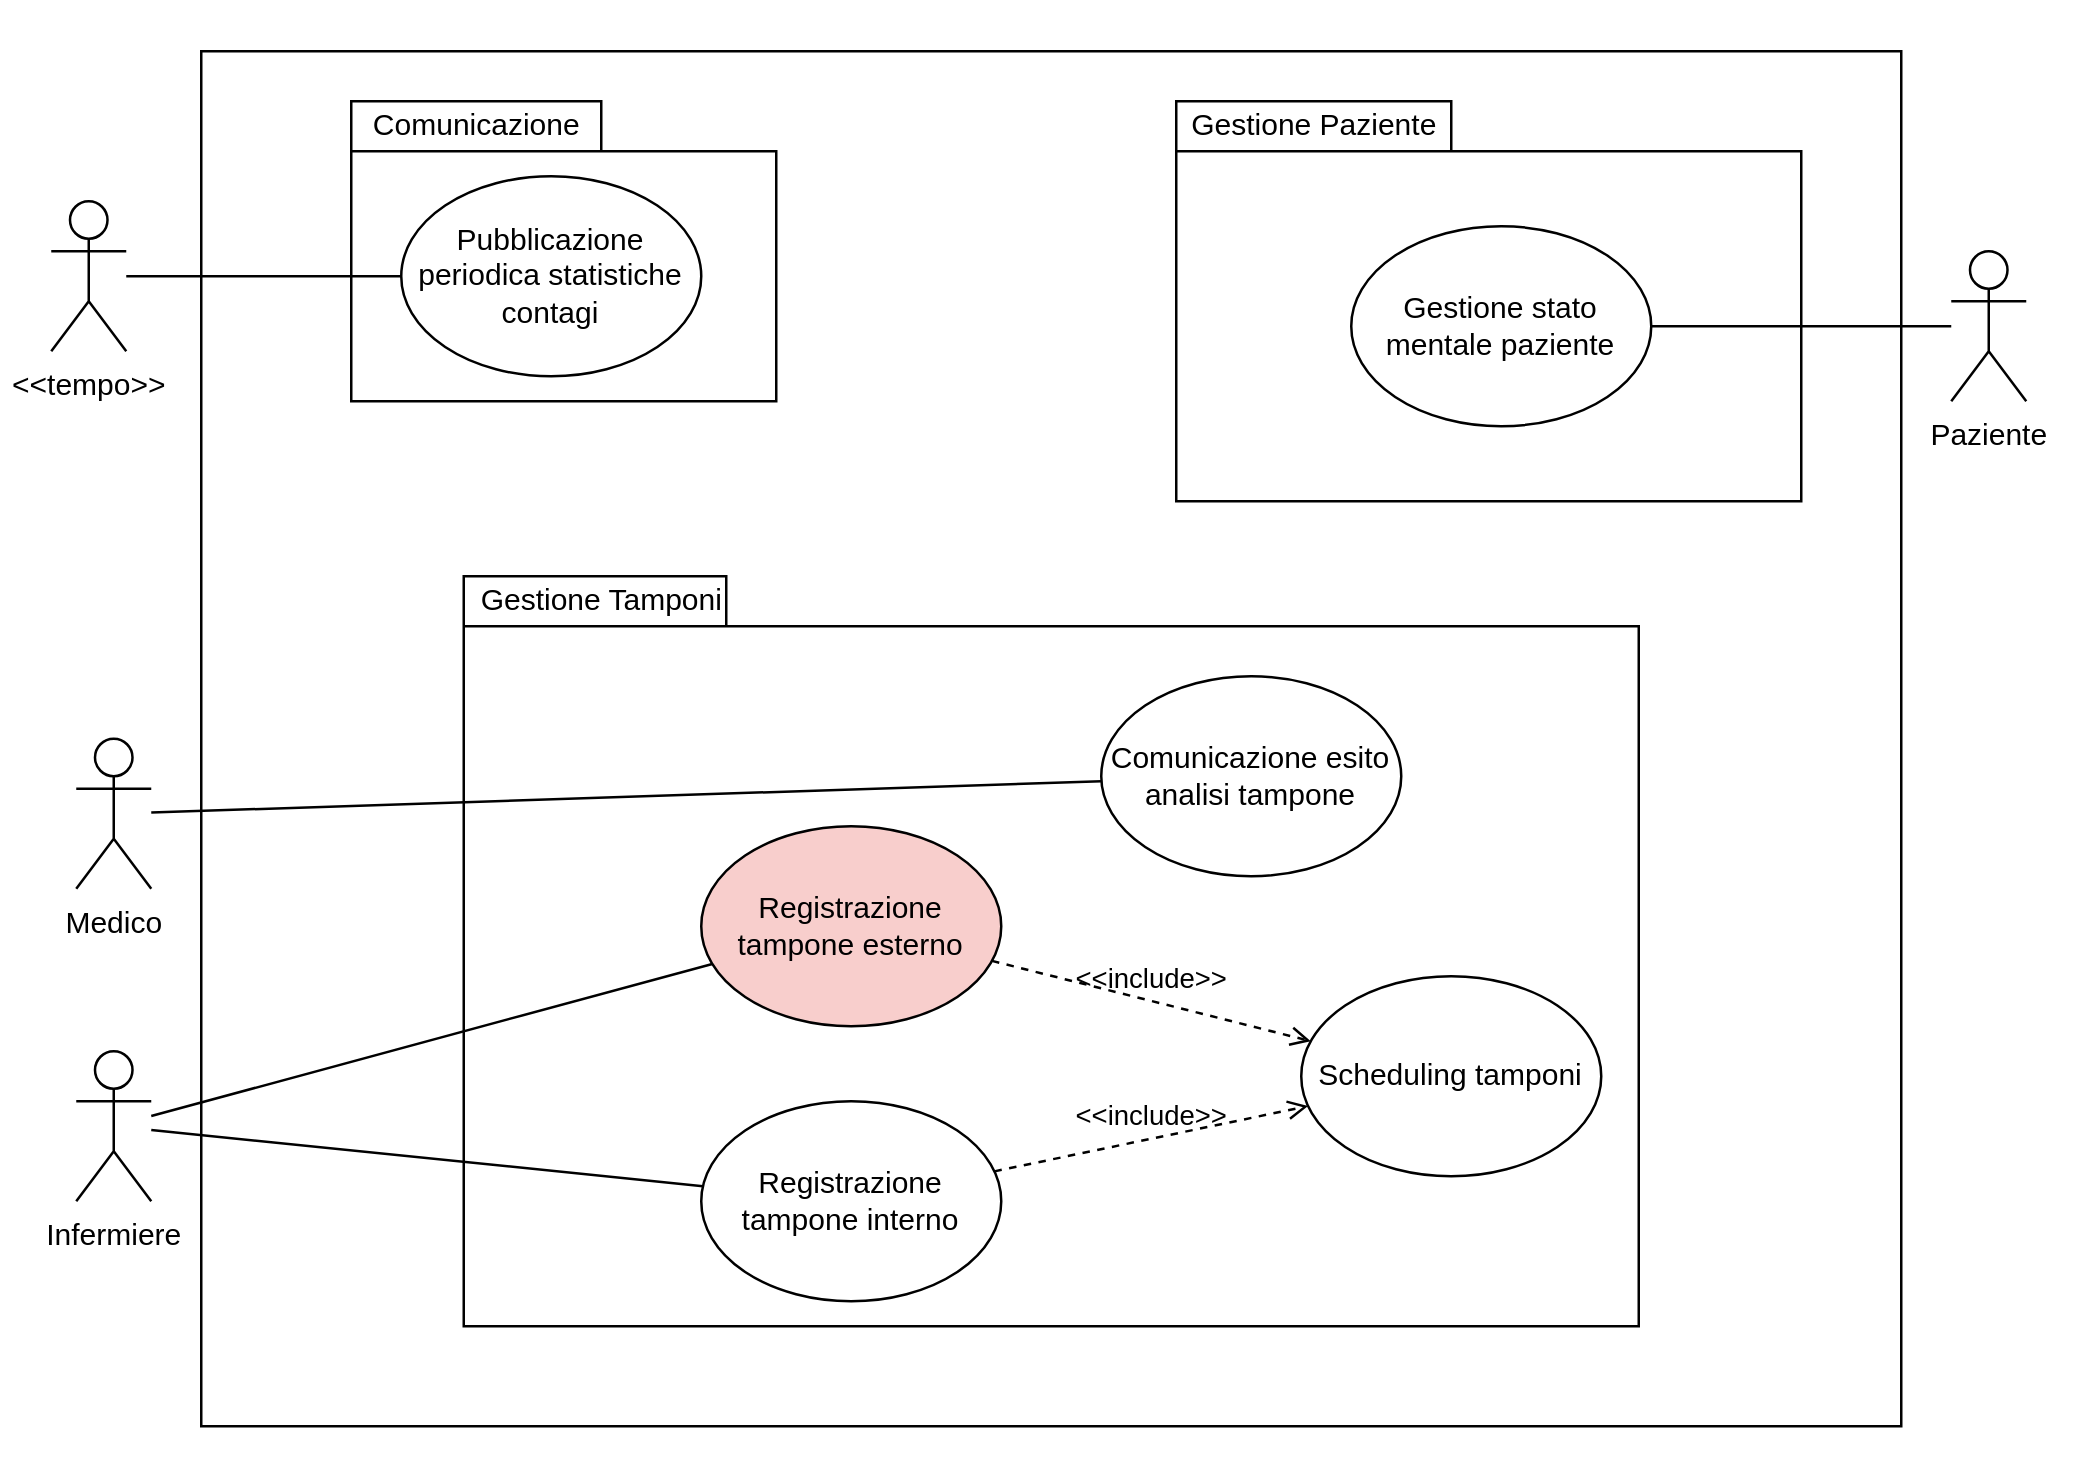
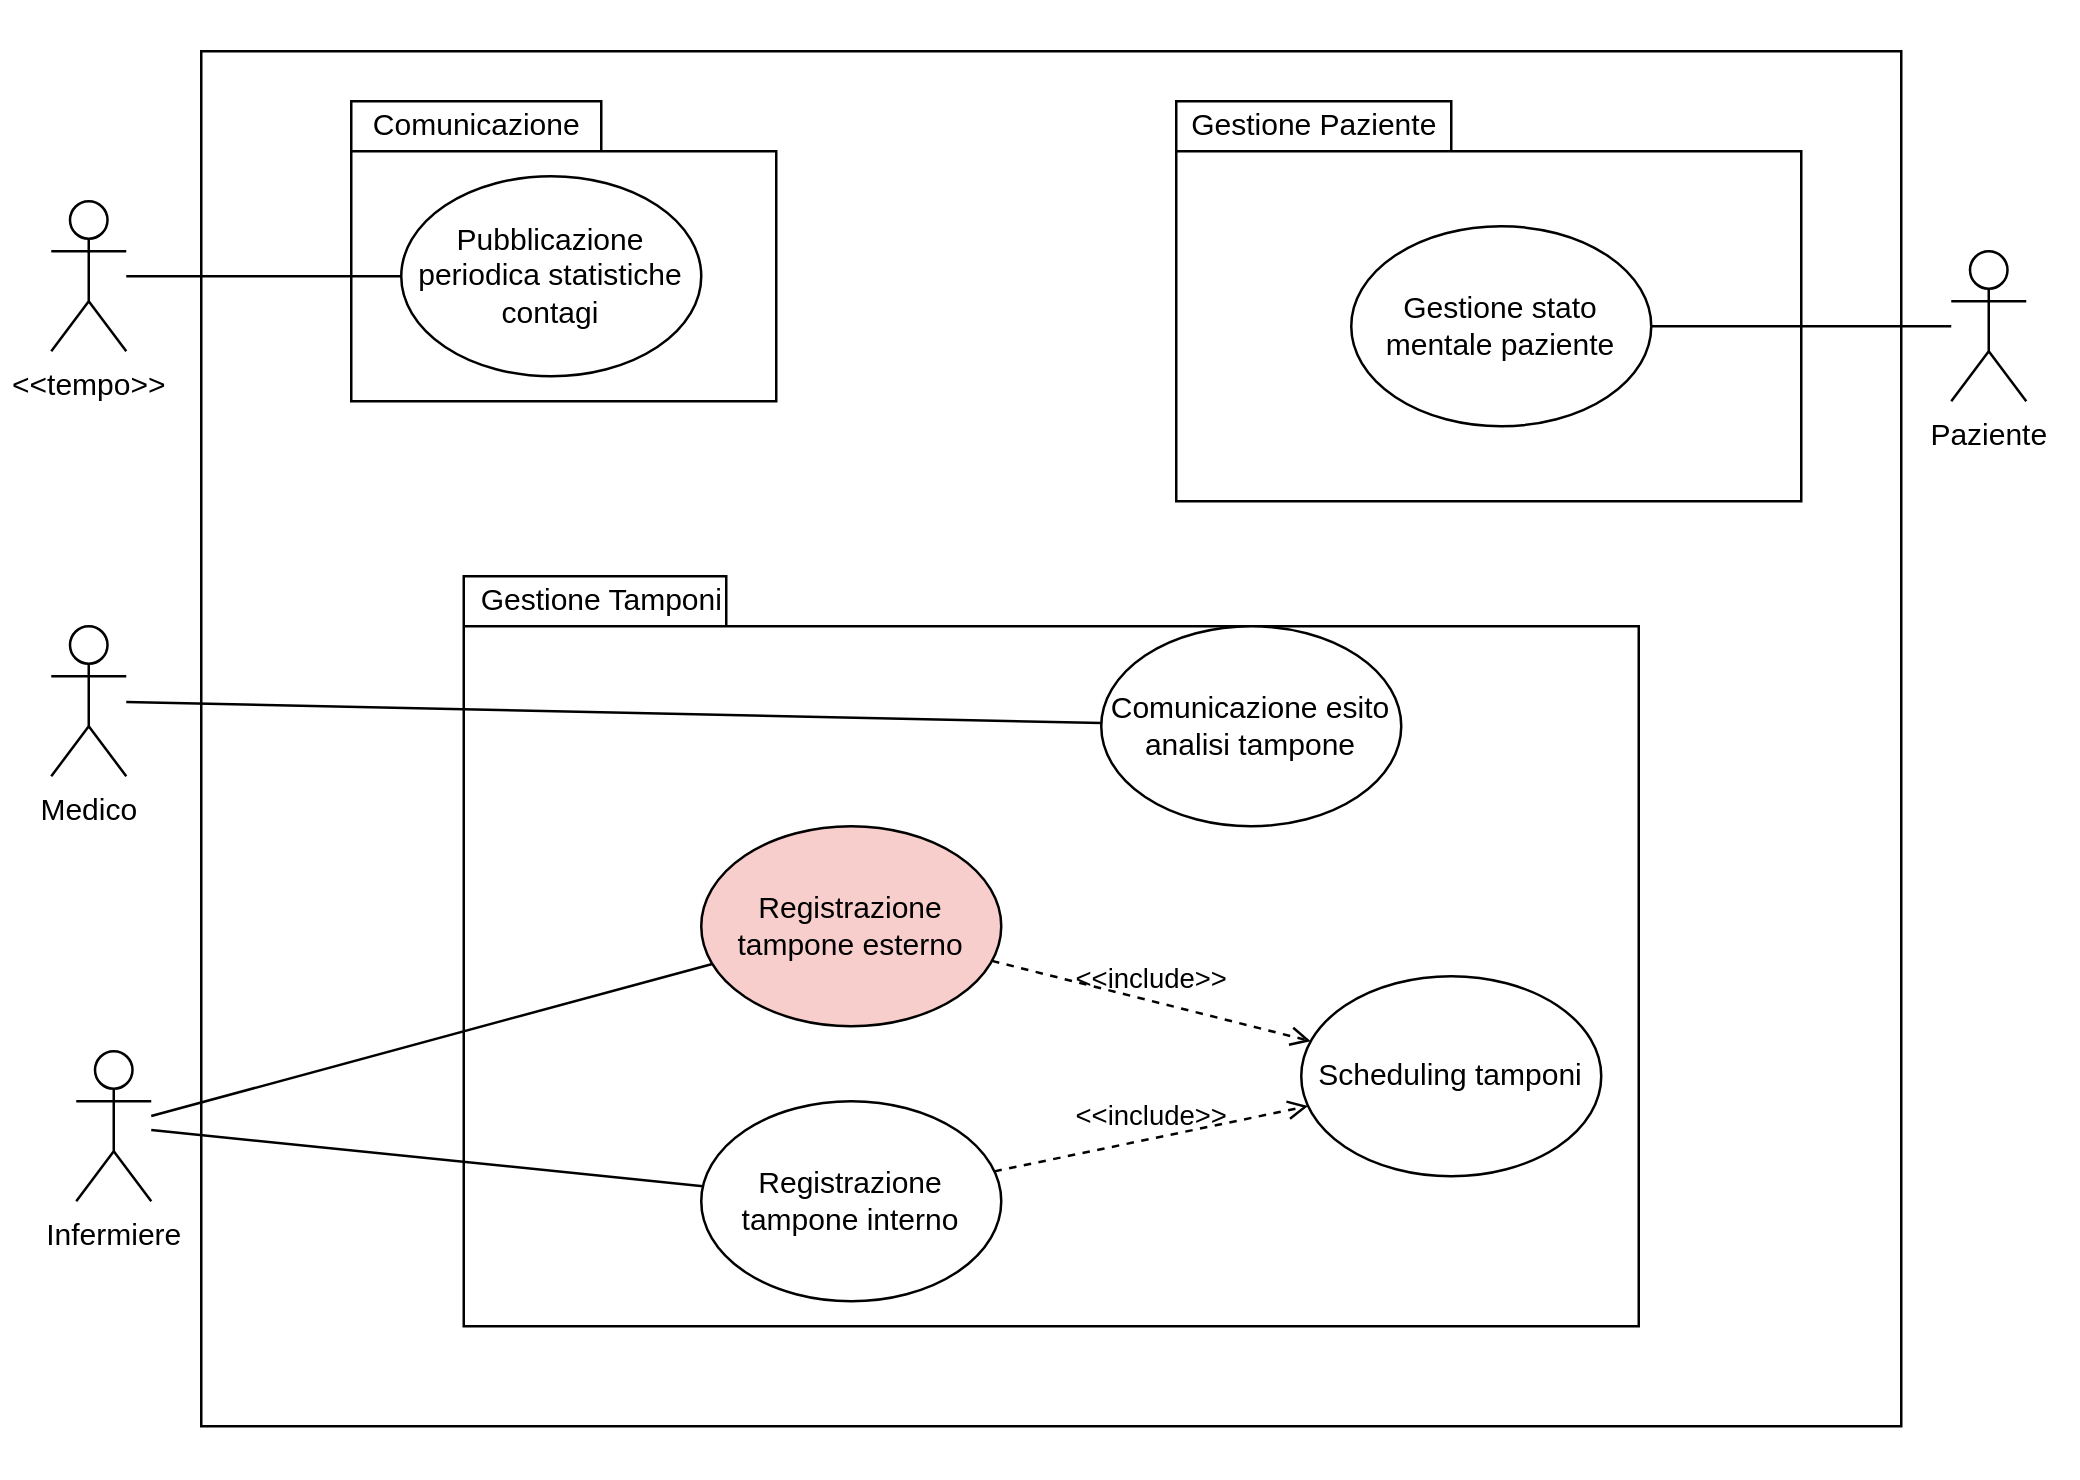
(1251, 776) -> (1251, 726)
(114, 814) -> (89, 701)
